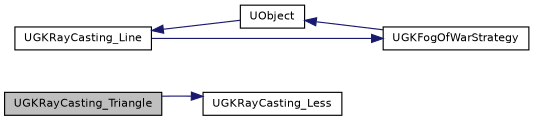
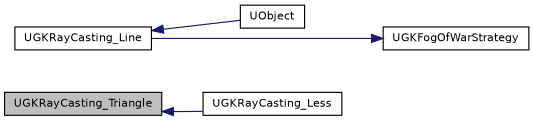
(350, 26) -> none
(177, 96) -> (188, 112)
